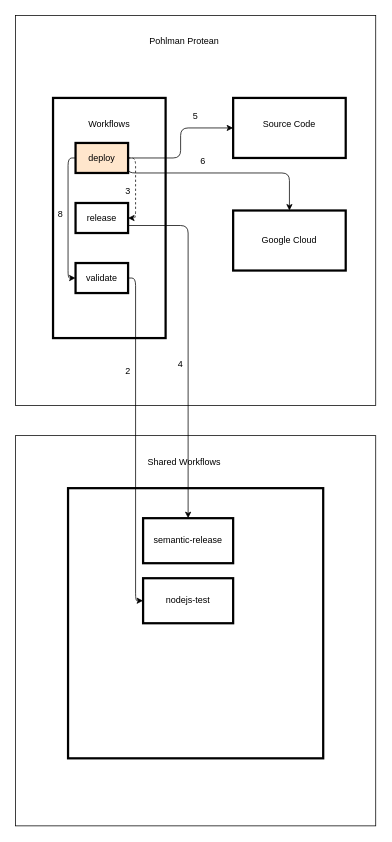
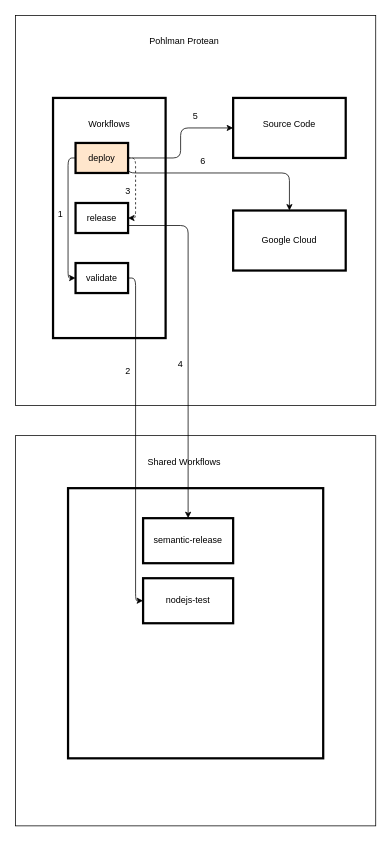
(60, 214) -> (60, 214)
